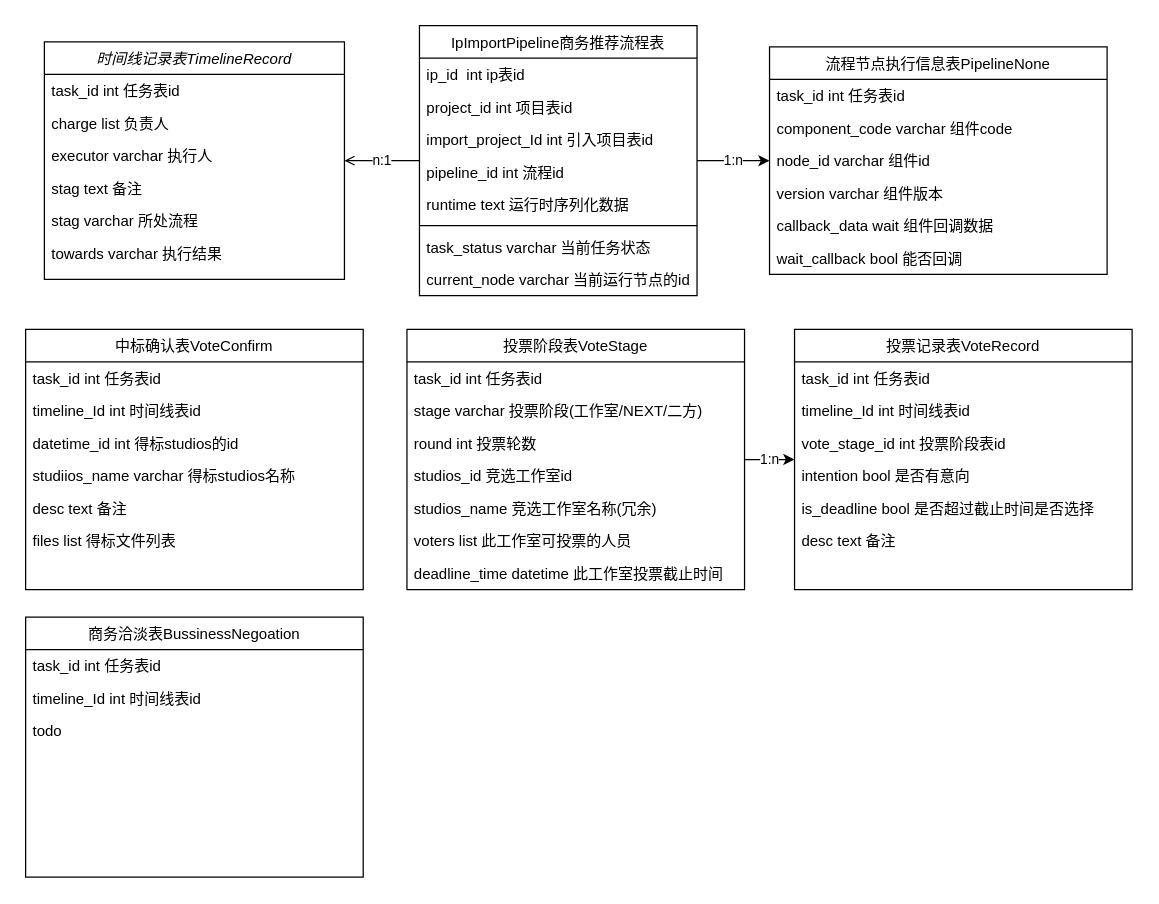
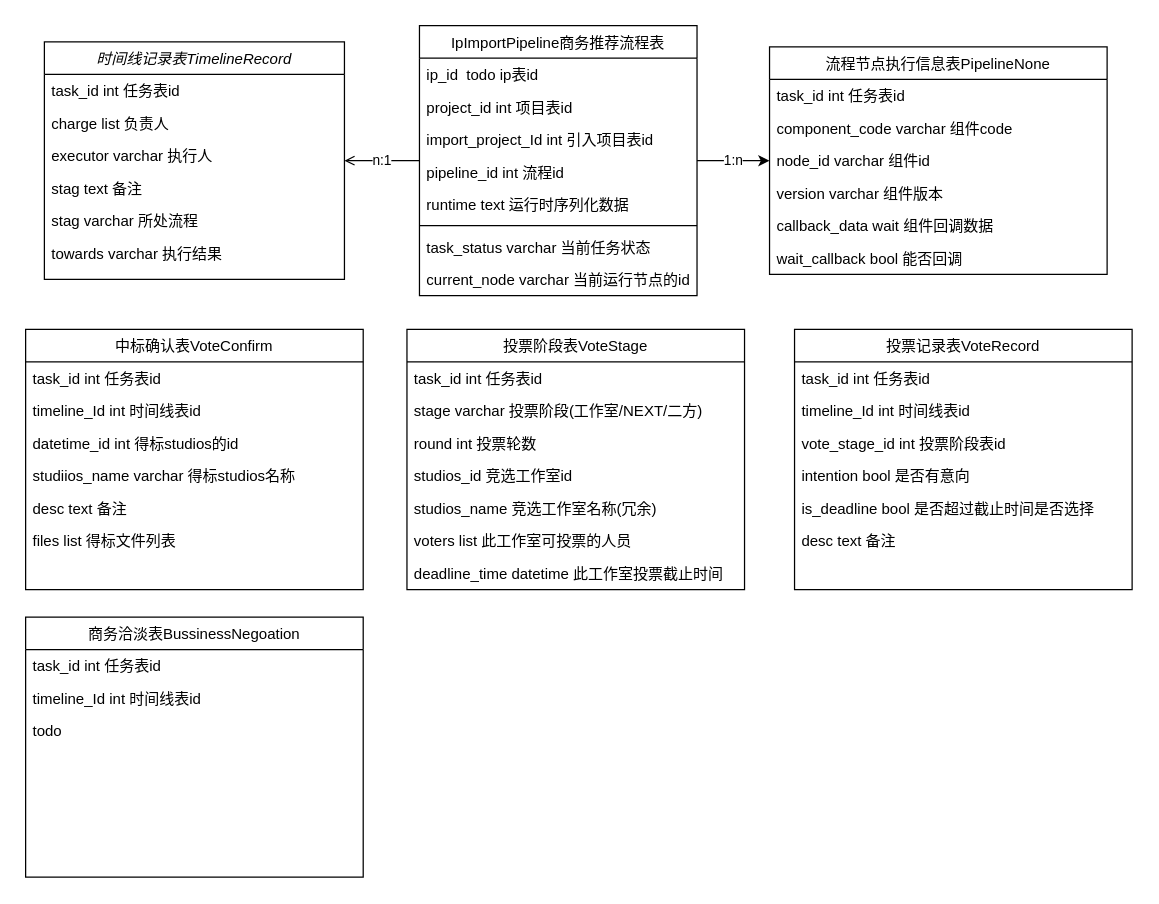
(483, 75) -> (489, 75)
(766, 459) -> none
